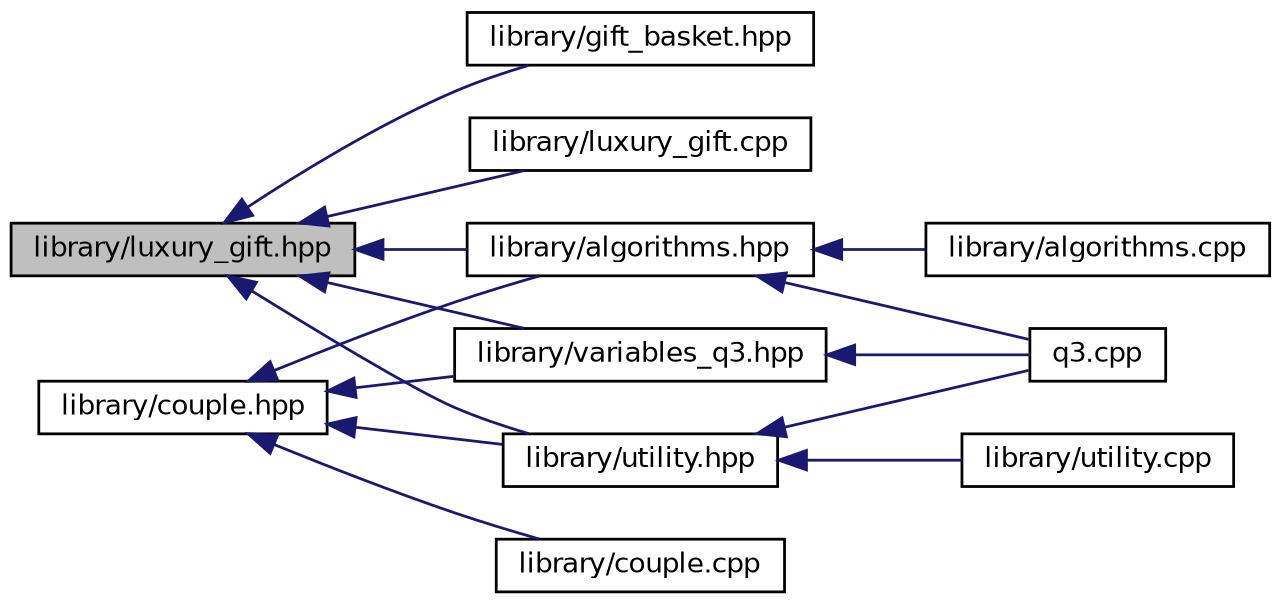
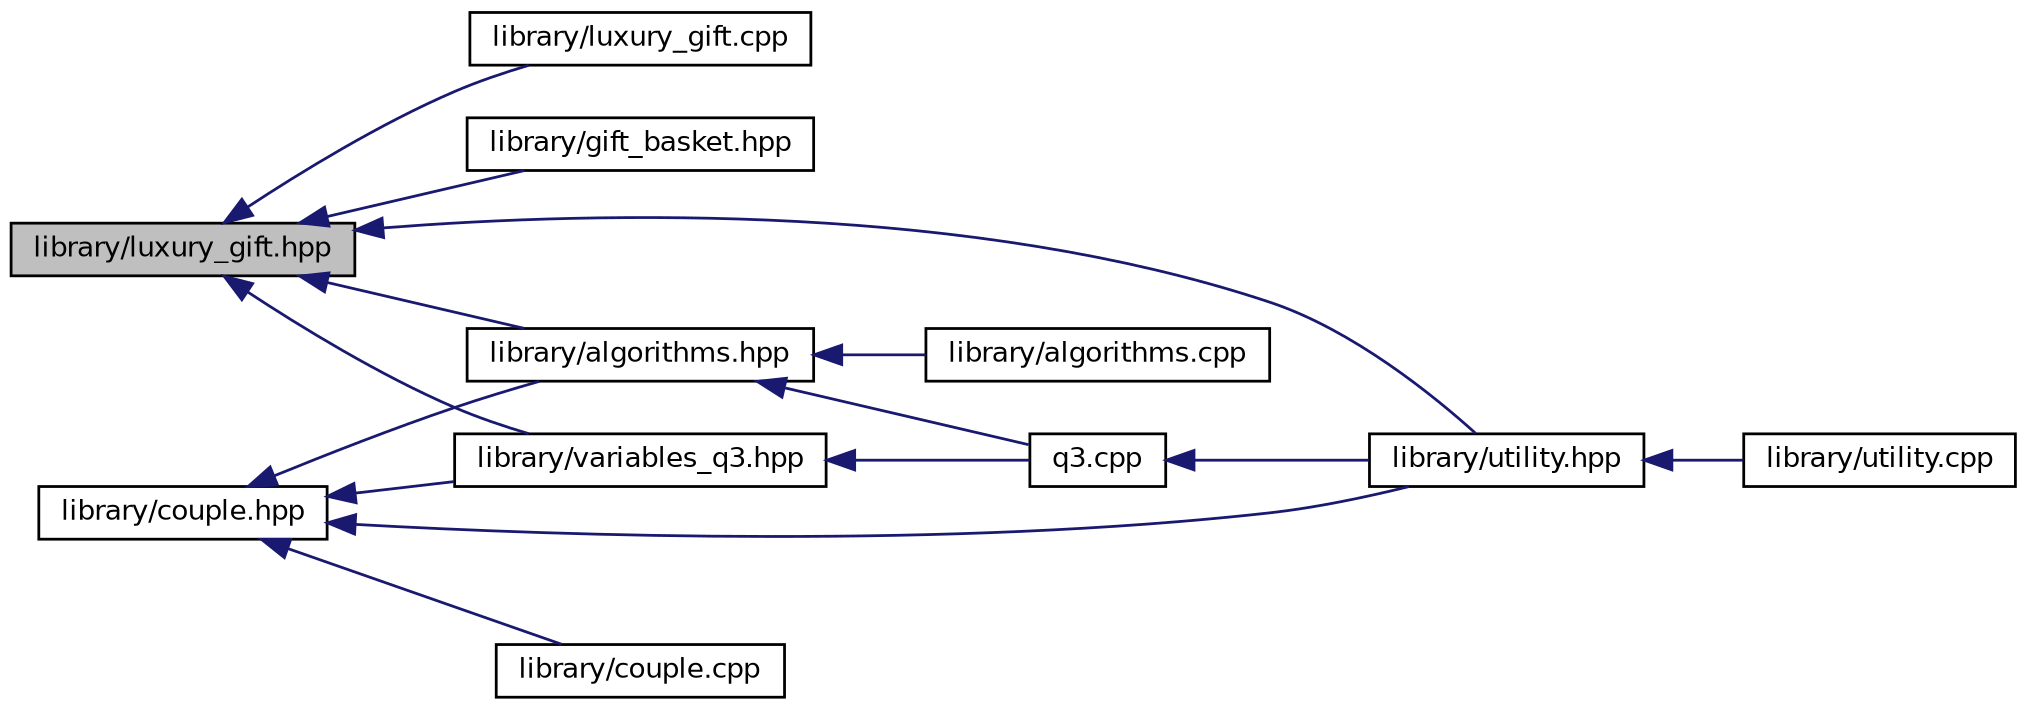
(907, 399) -> (1282, 460)
